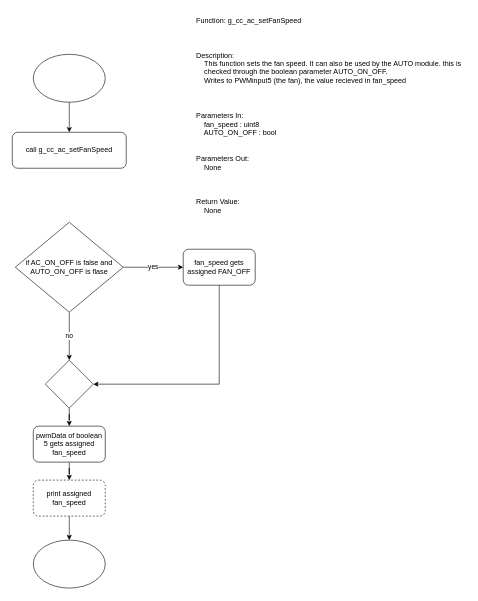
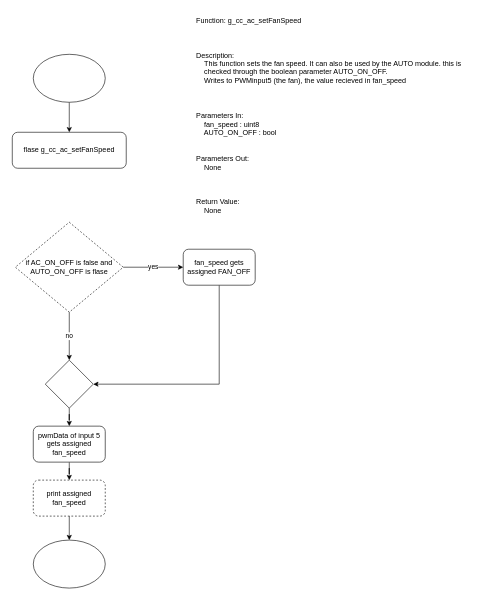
(69, 150) -> (69, 150)
(69, 267) -> (69, 267)
(69, 444) -> (69, 444)
